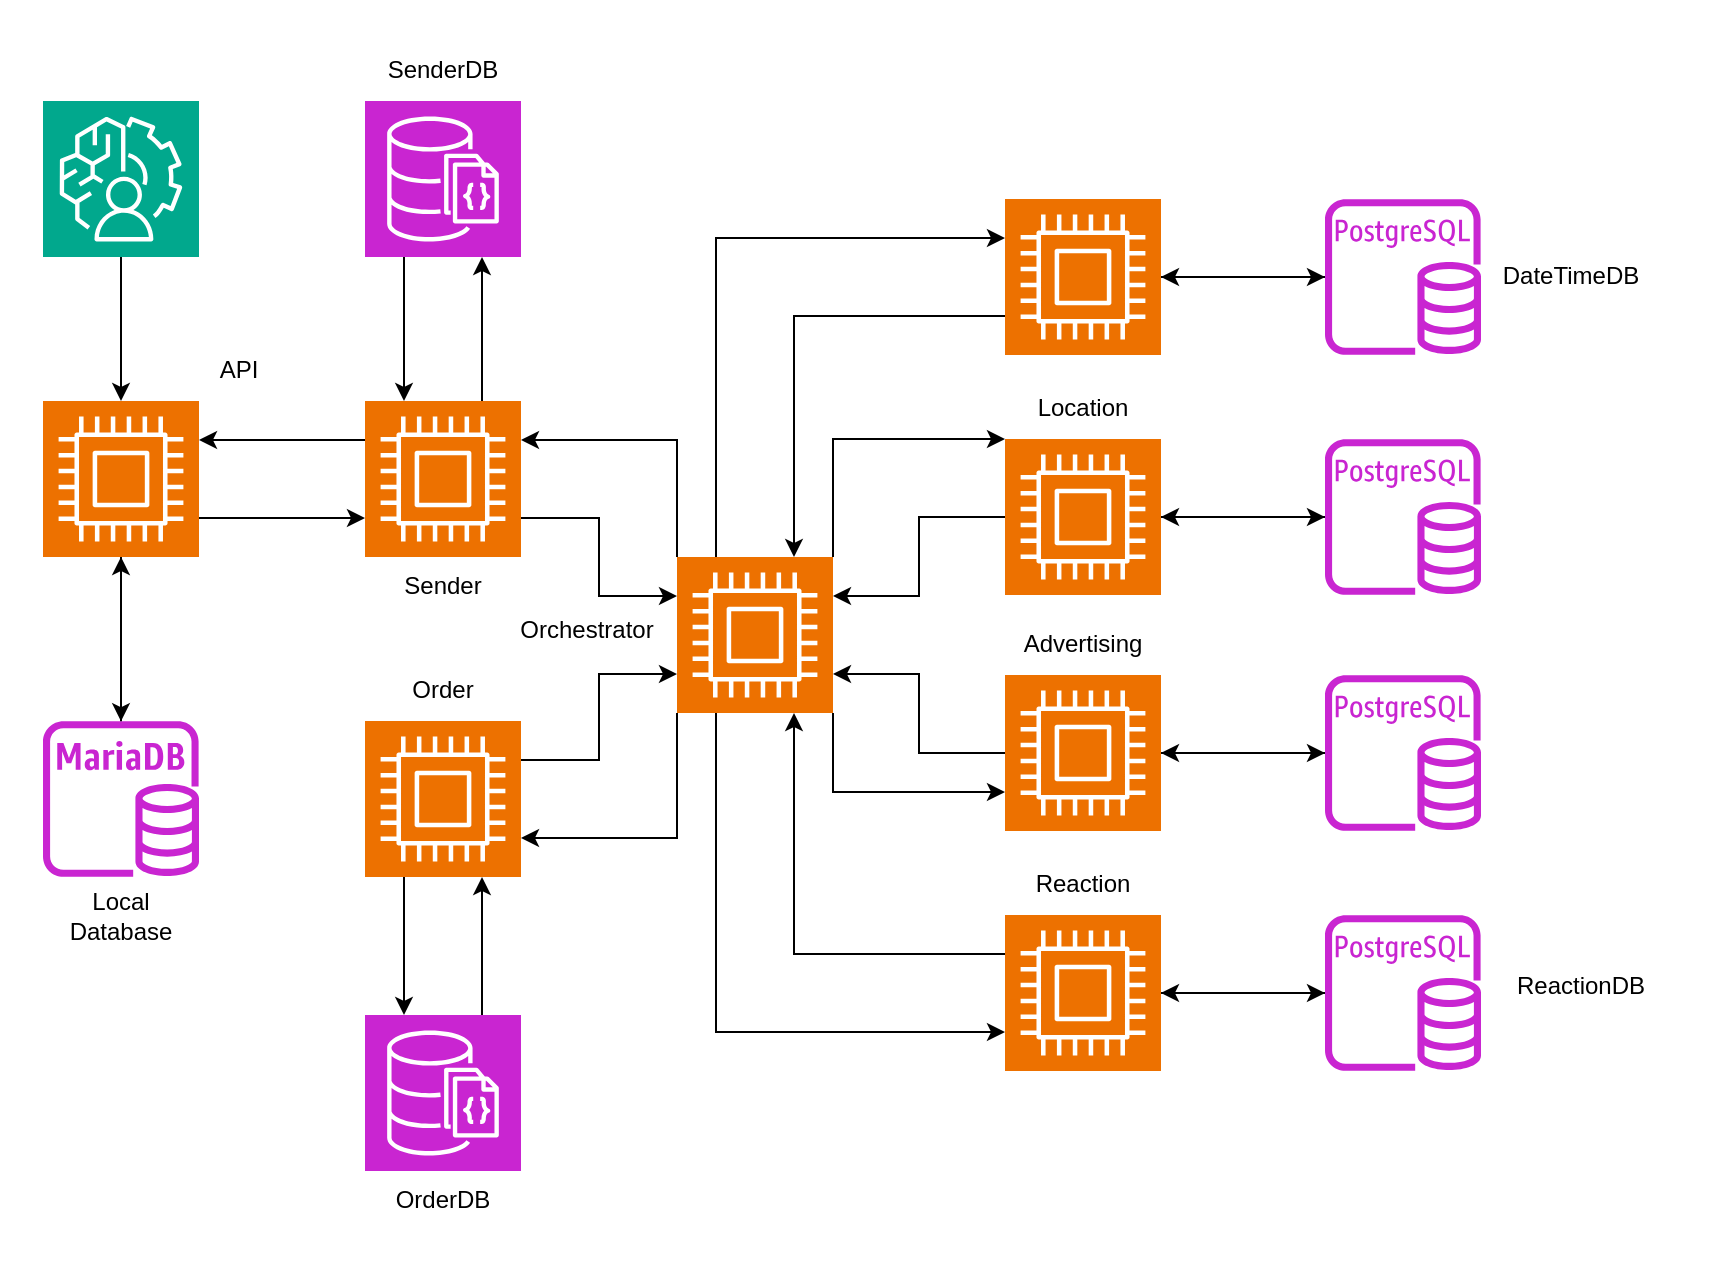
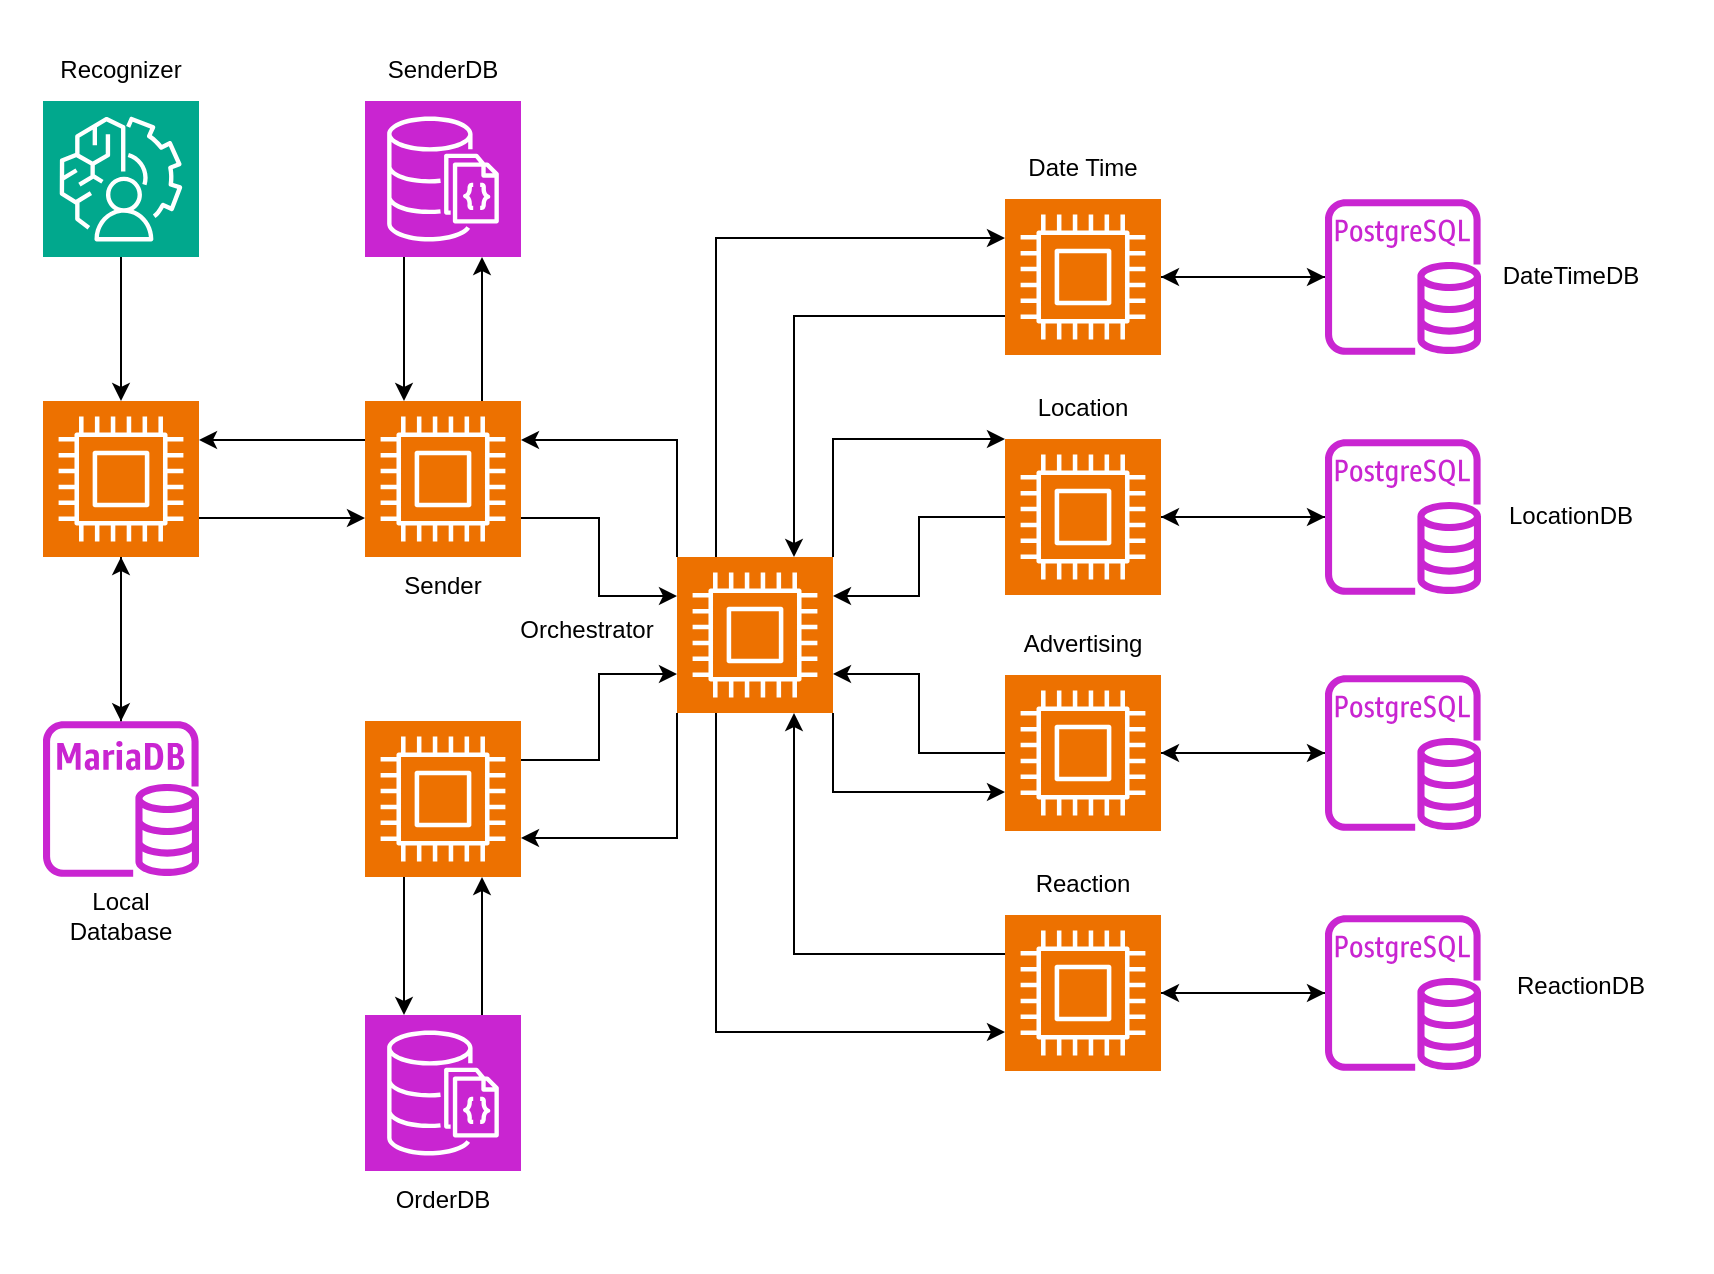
none -> (121, 71)
none -> (1083, 169)
(239, 371) -> none
none -> (1571, 517)
(443, 691) -> none
